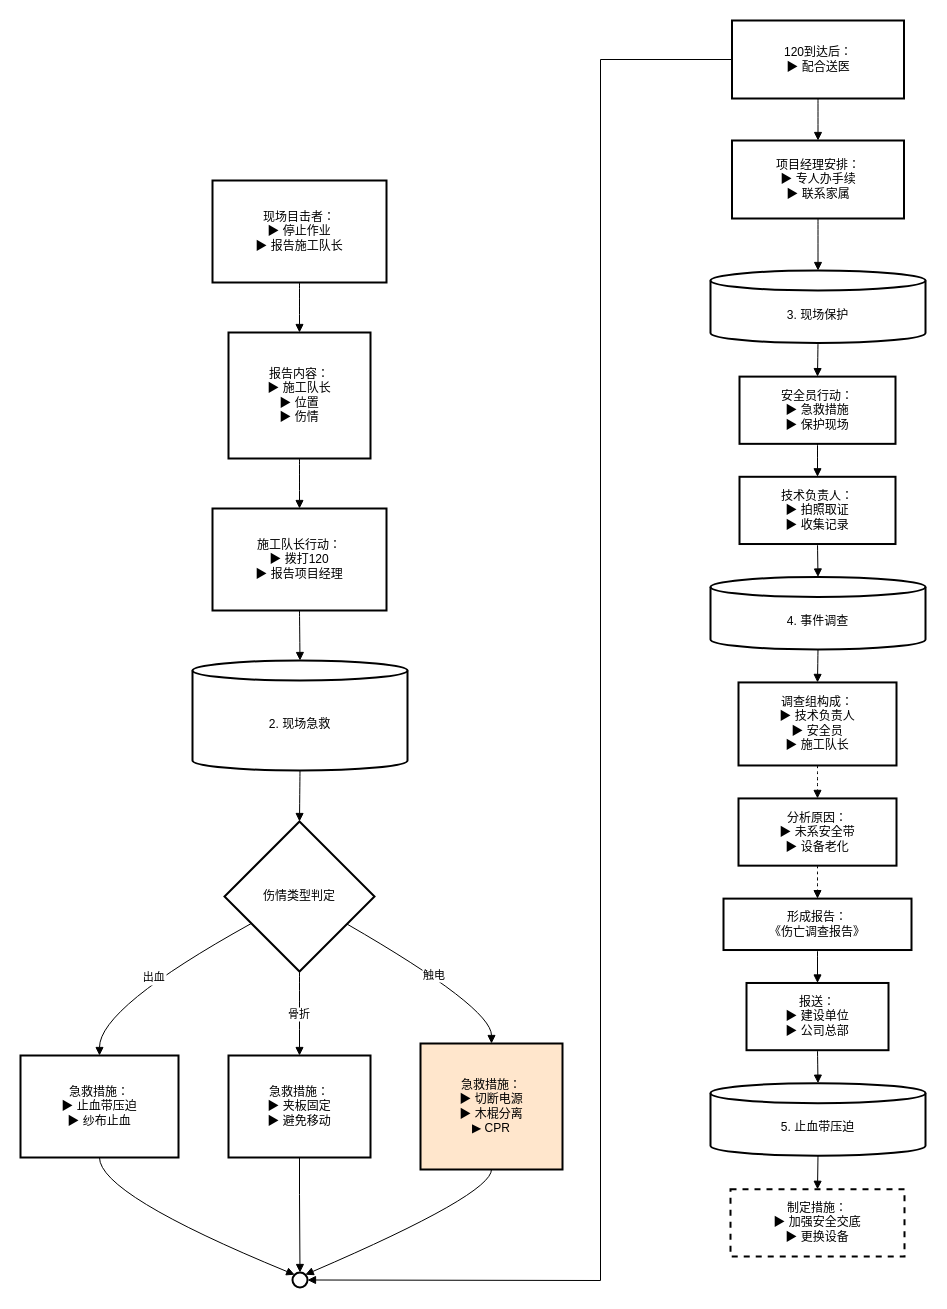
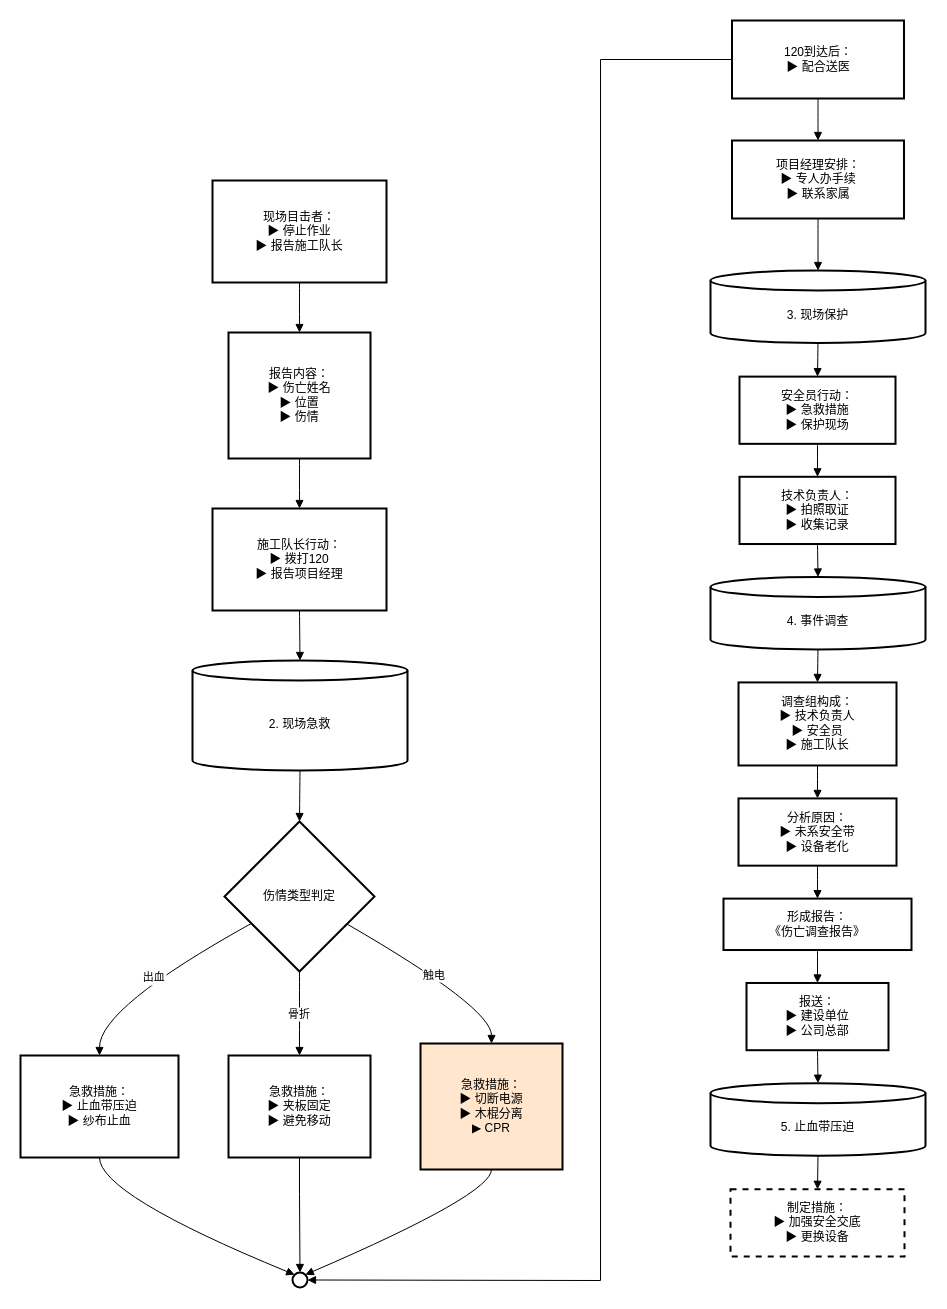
(300, 396) -> (300, 396)
(818, 778) -> (818, 778)
(818, 878) -> (818, 878)
